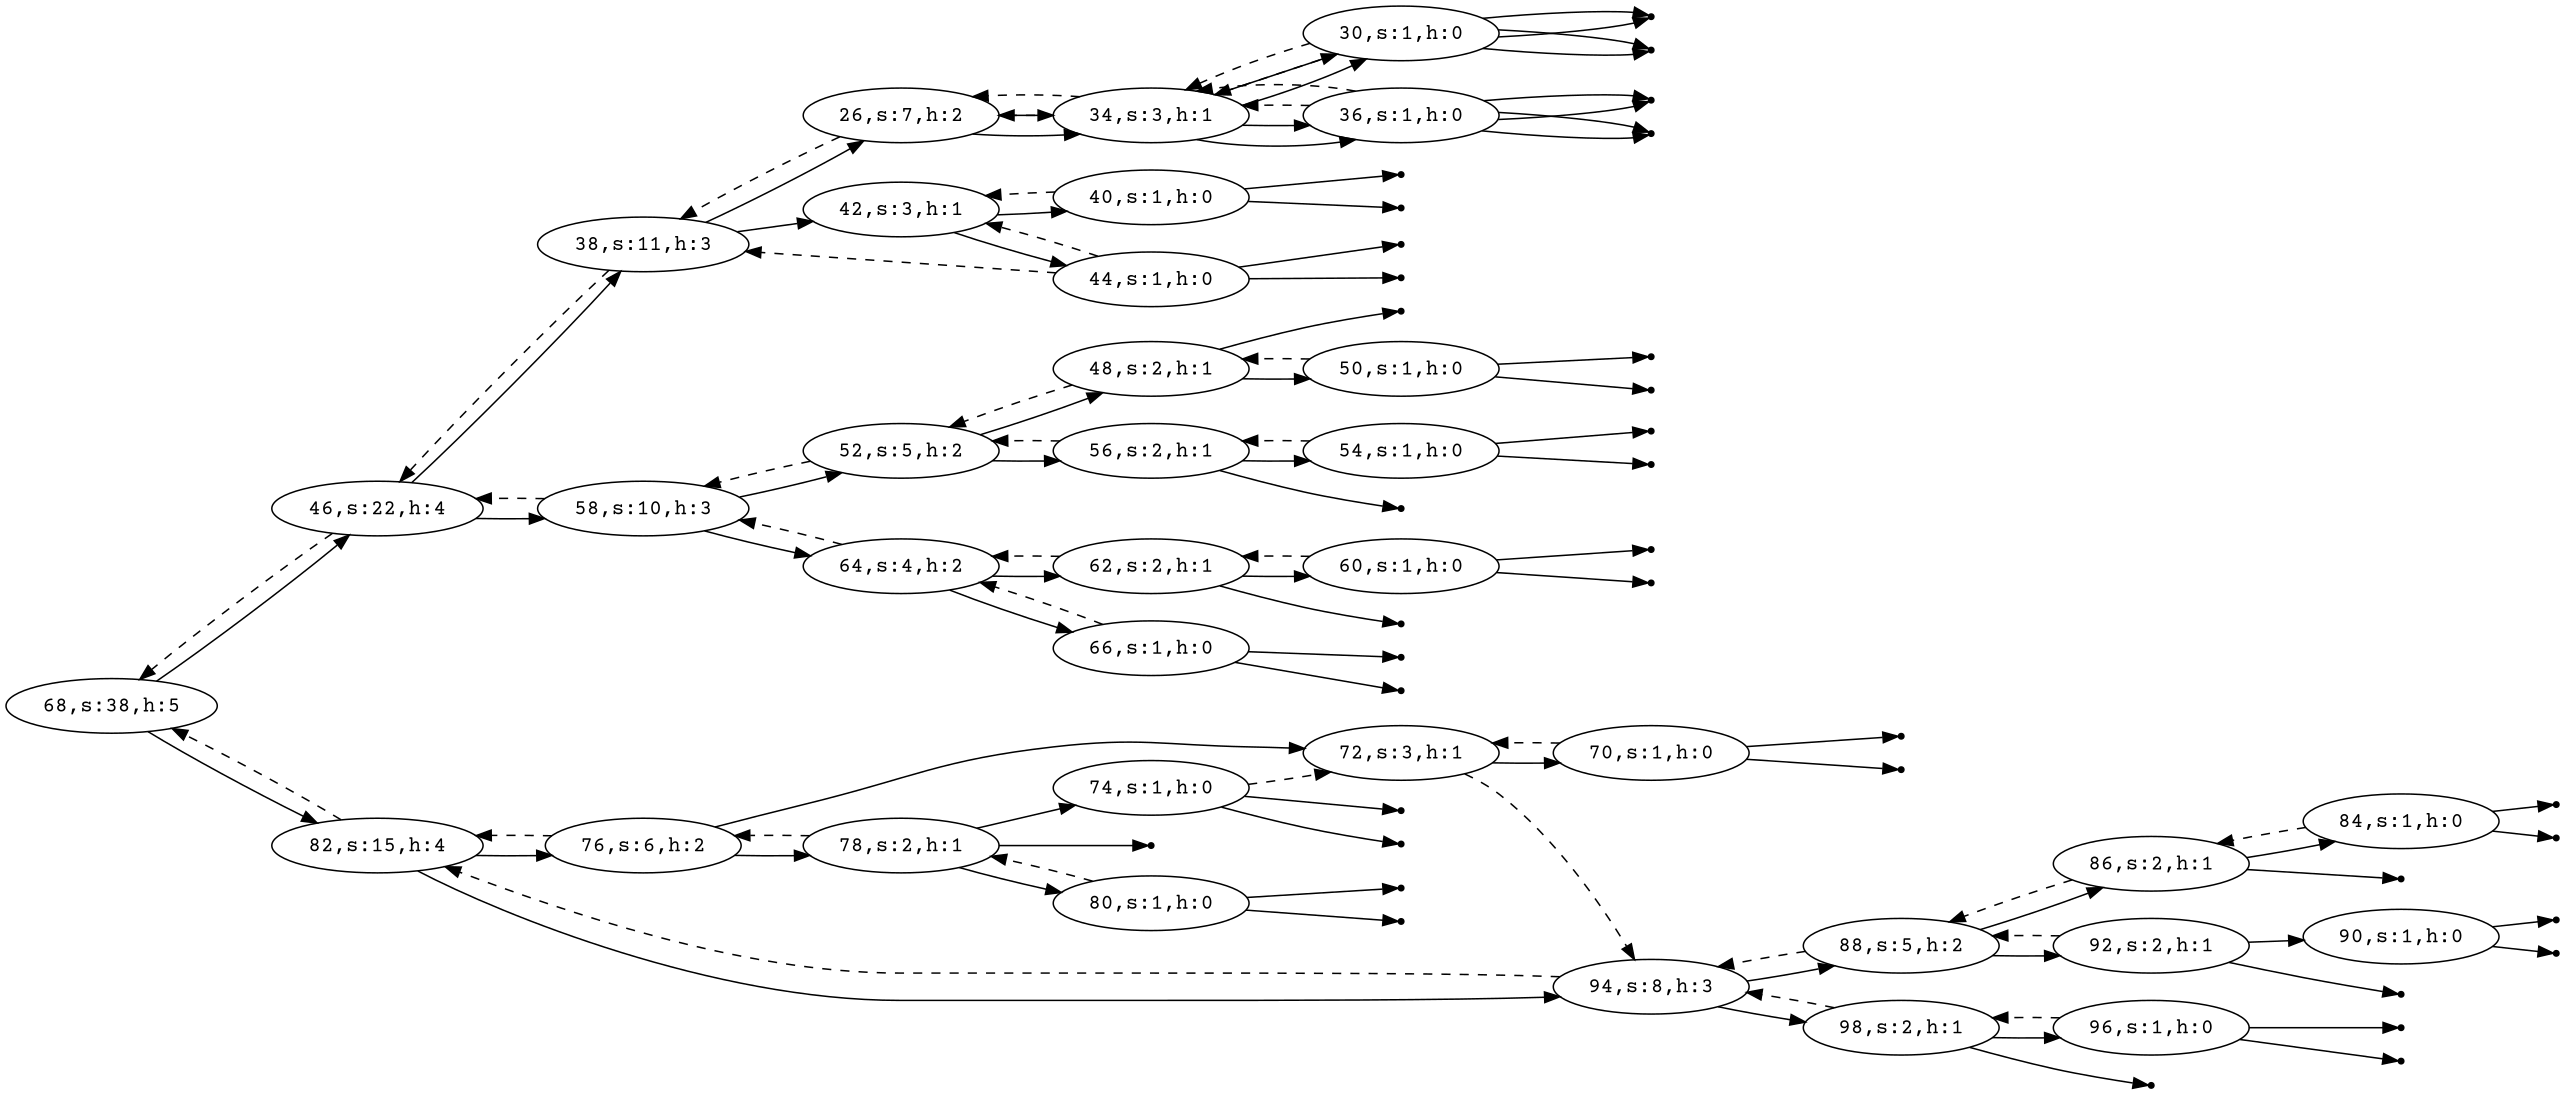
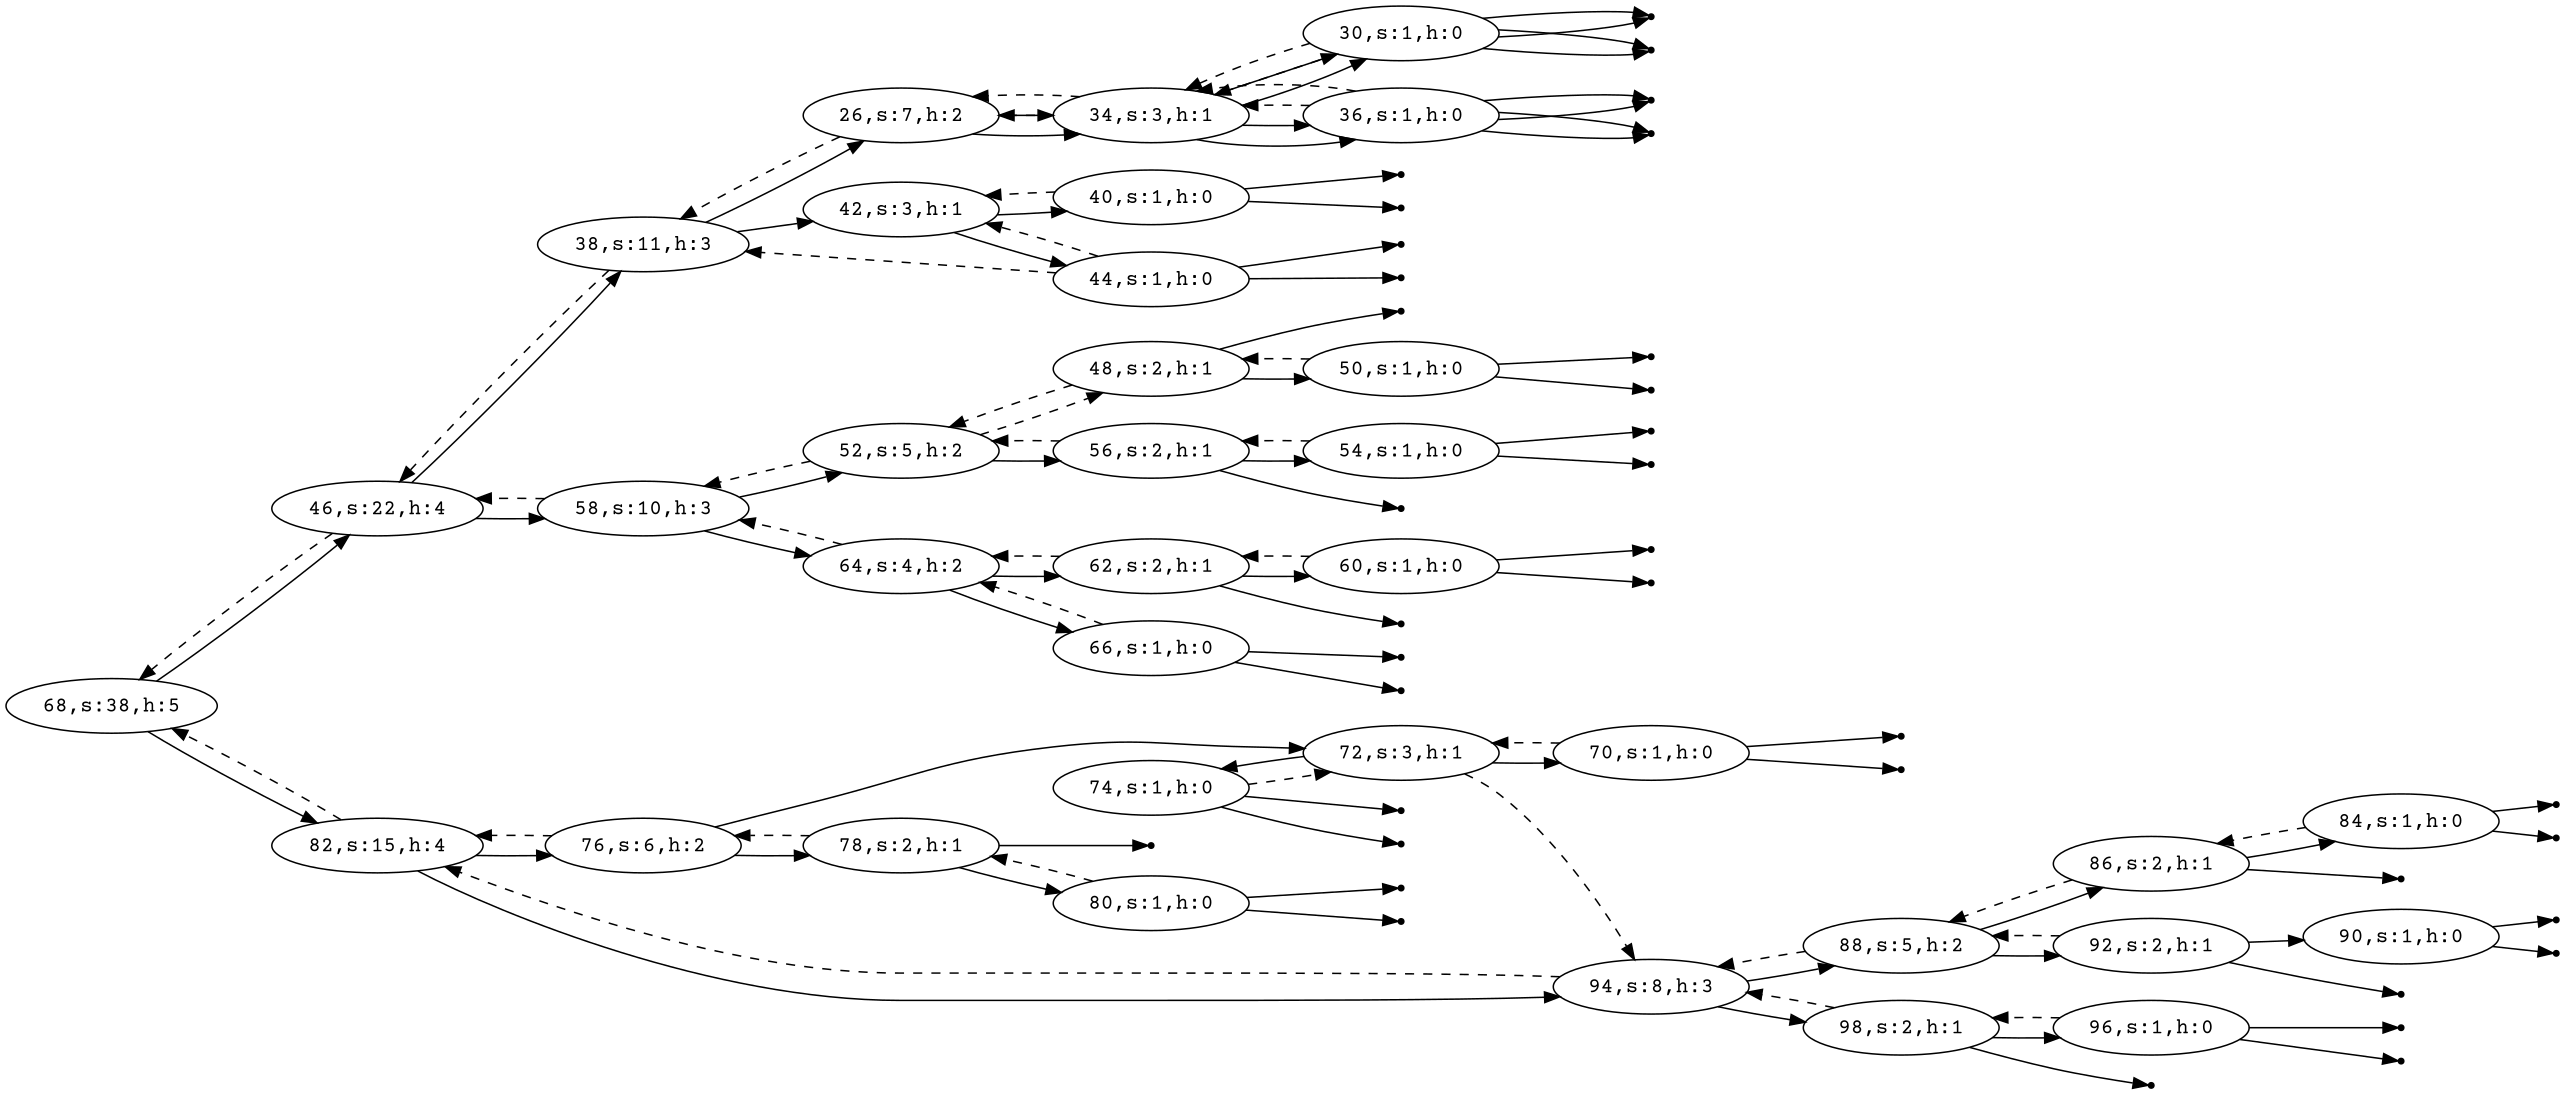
(1034, 417) -> (1034, 417)
(1018, 819) -> (1270, 761)
